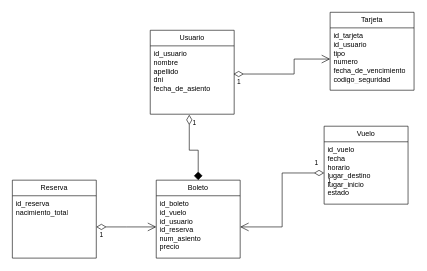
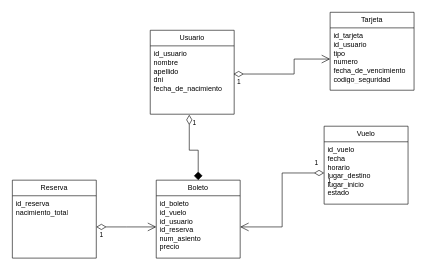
(185, 72) -> (190, 72)
